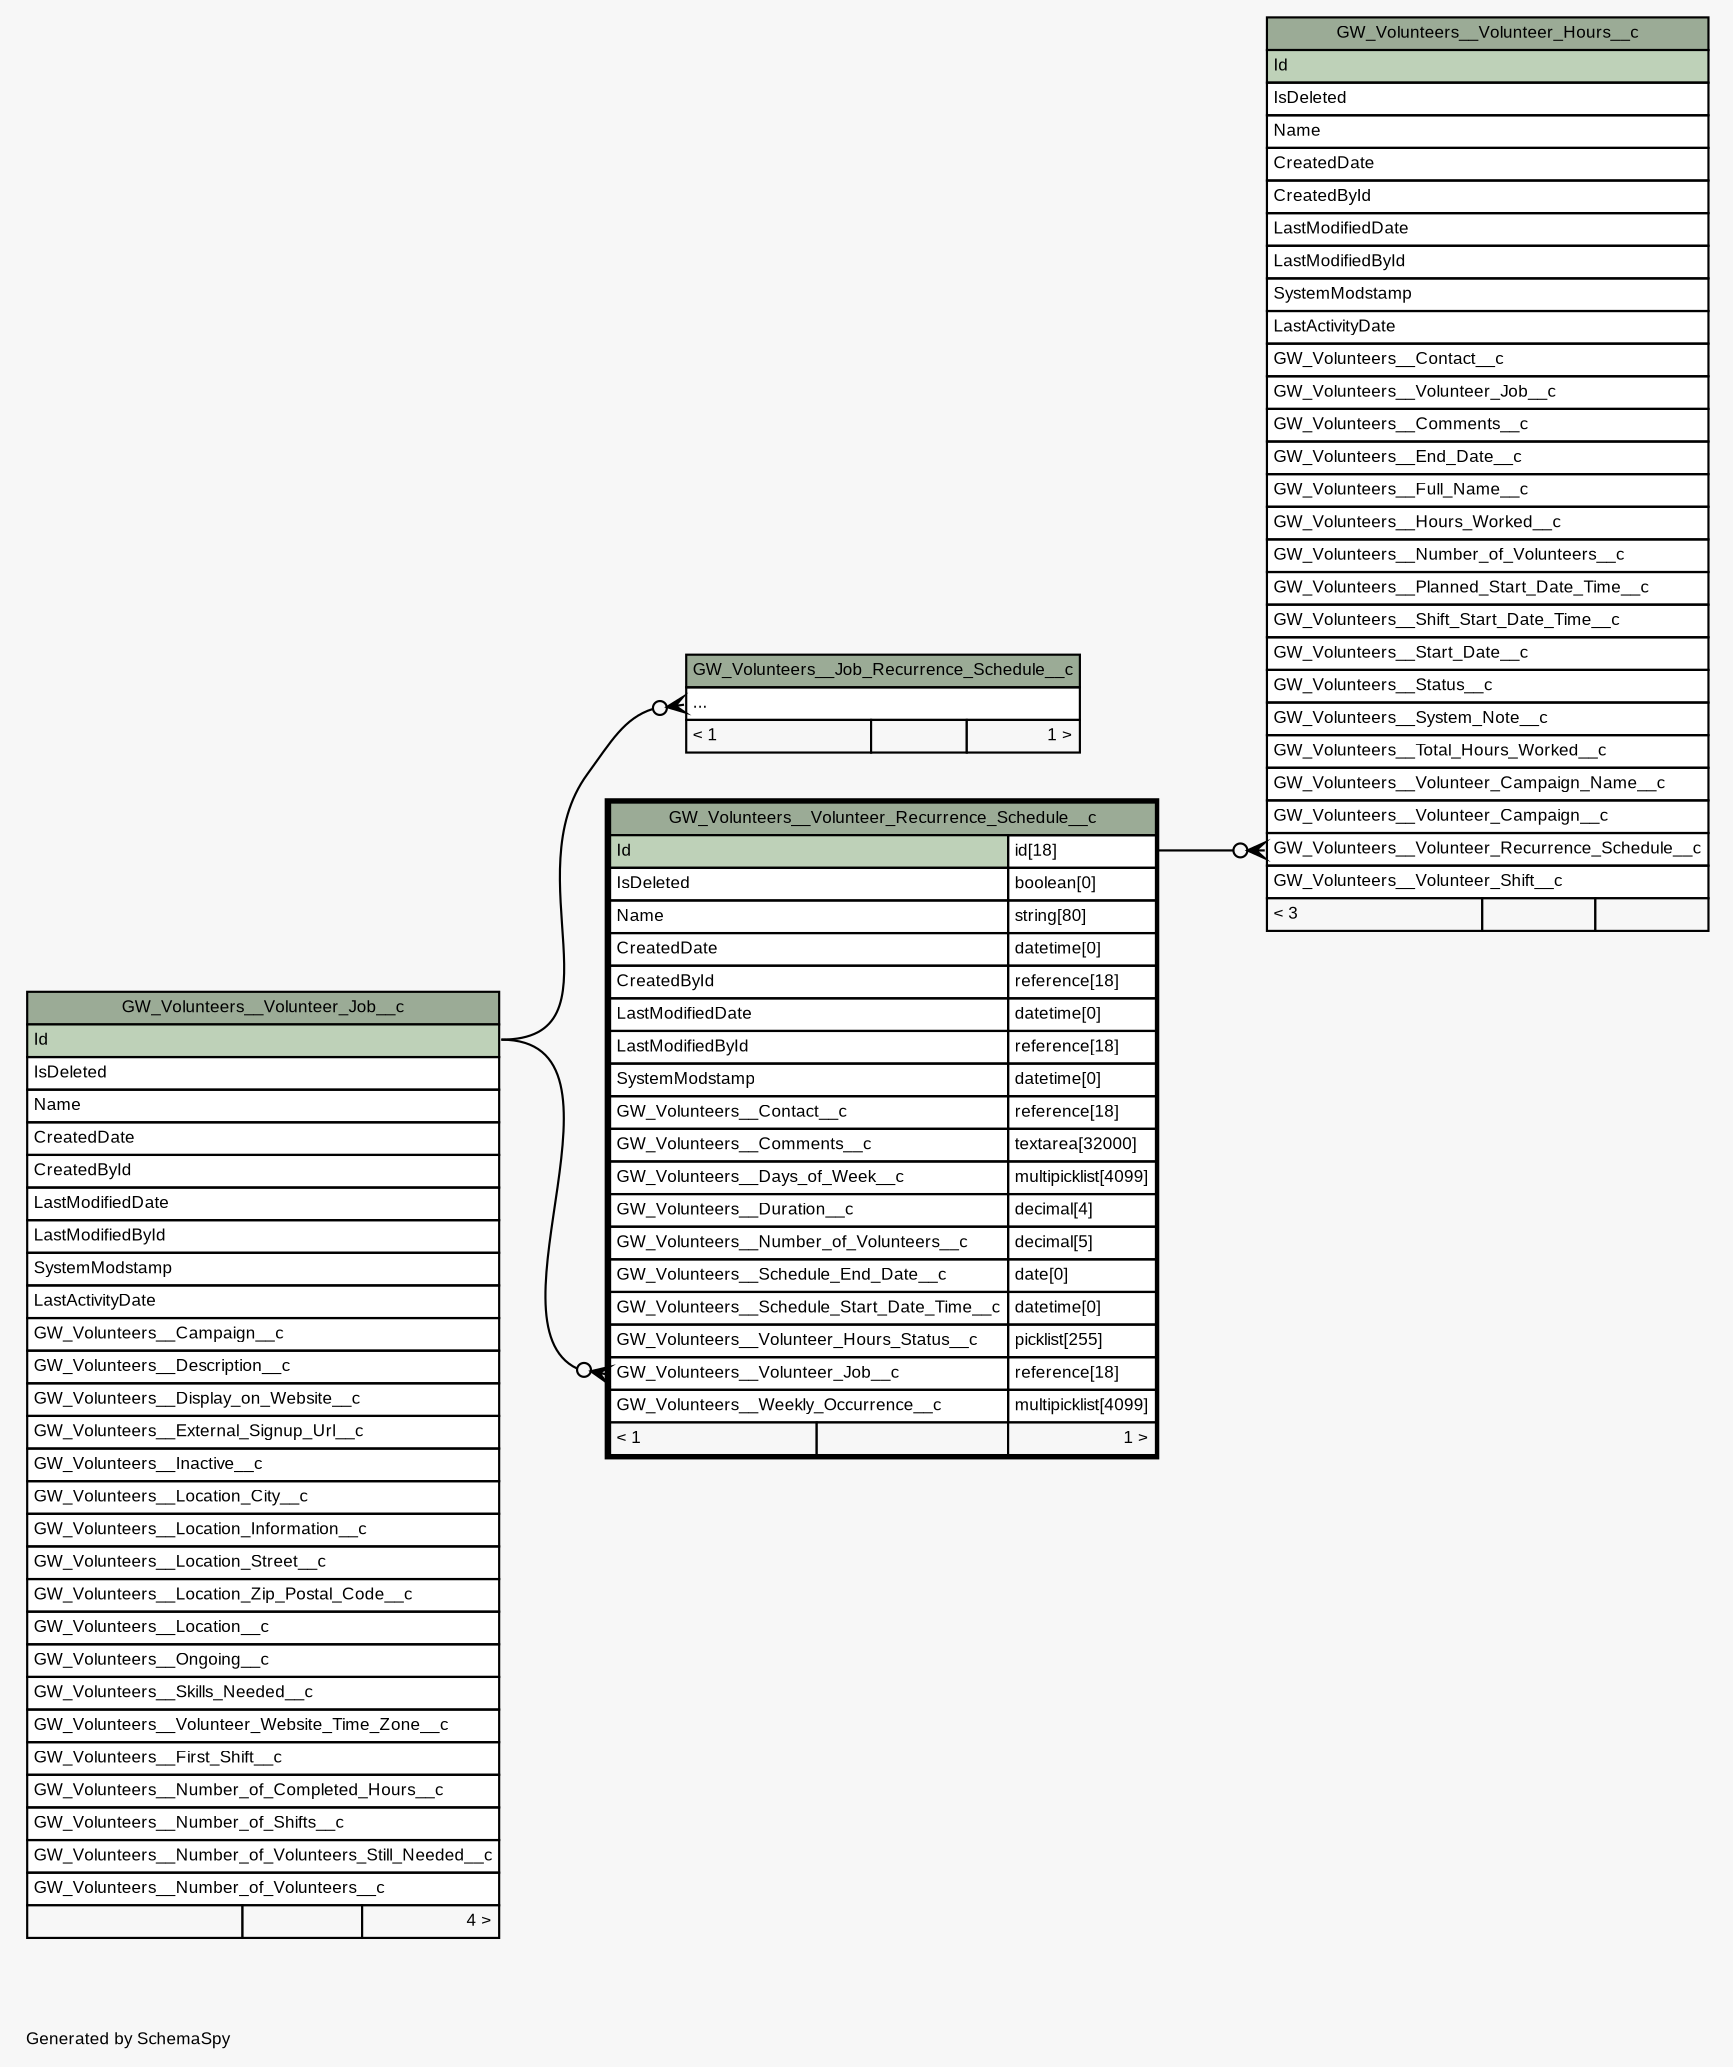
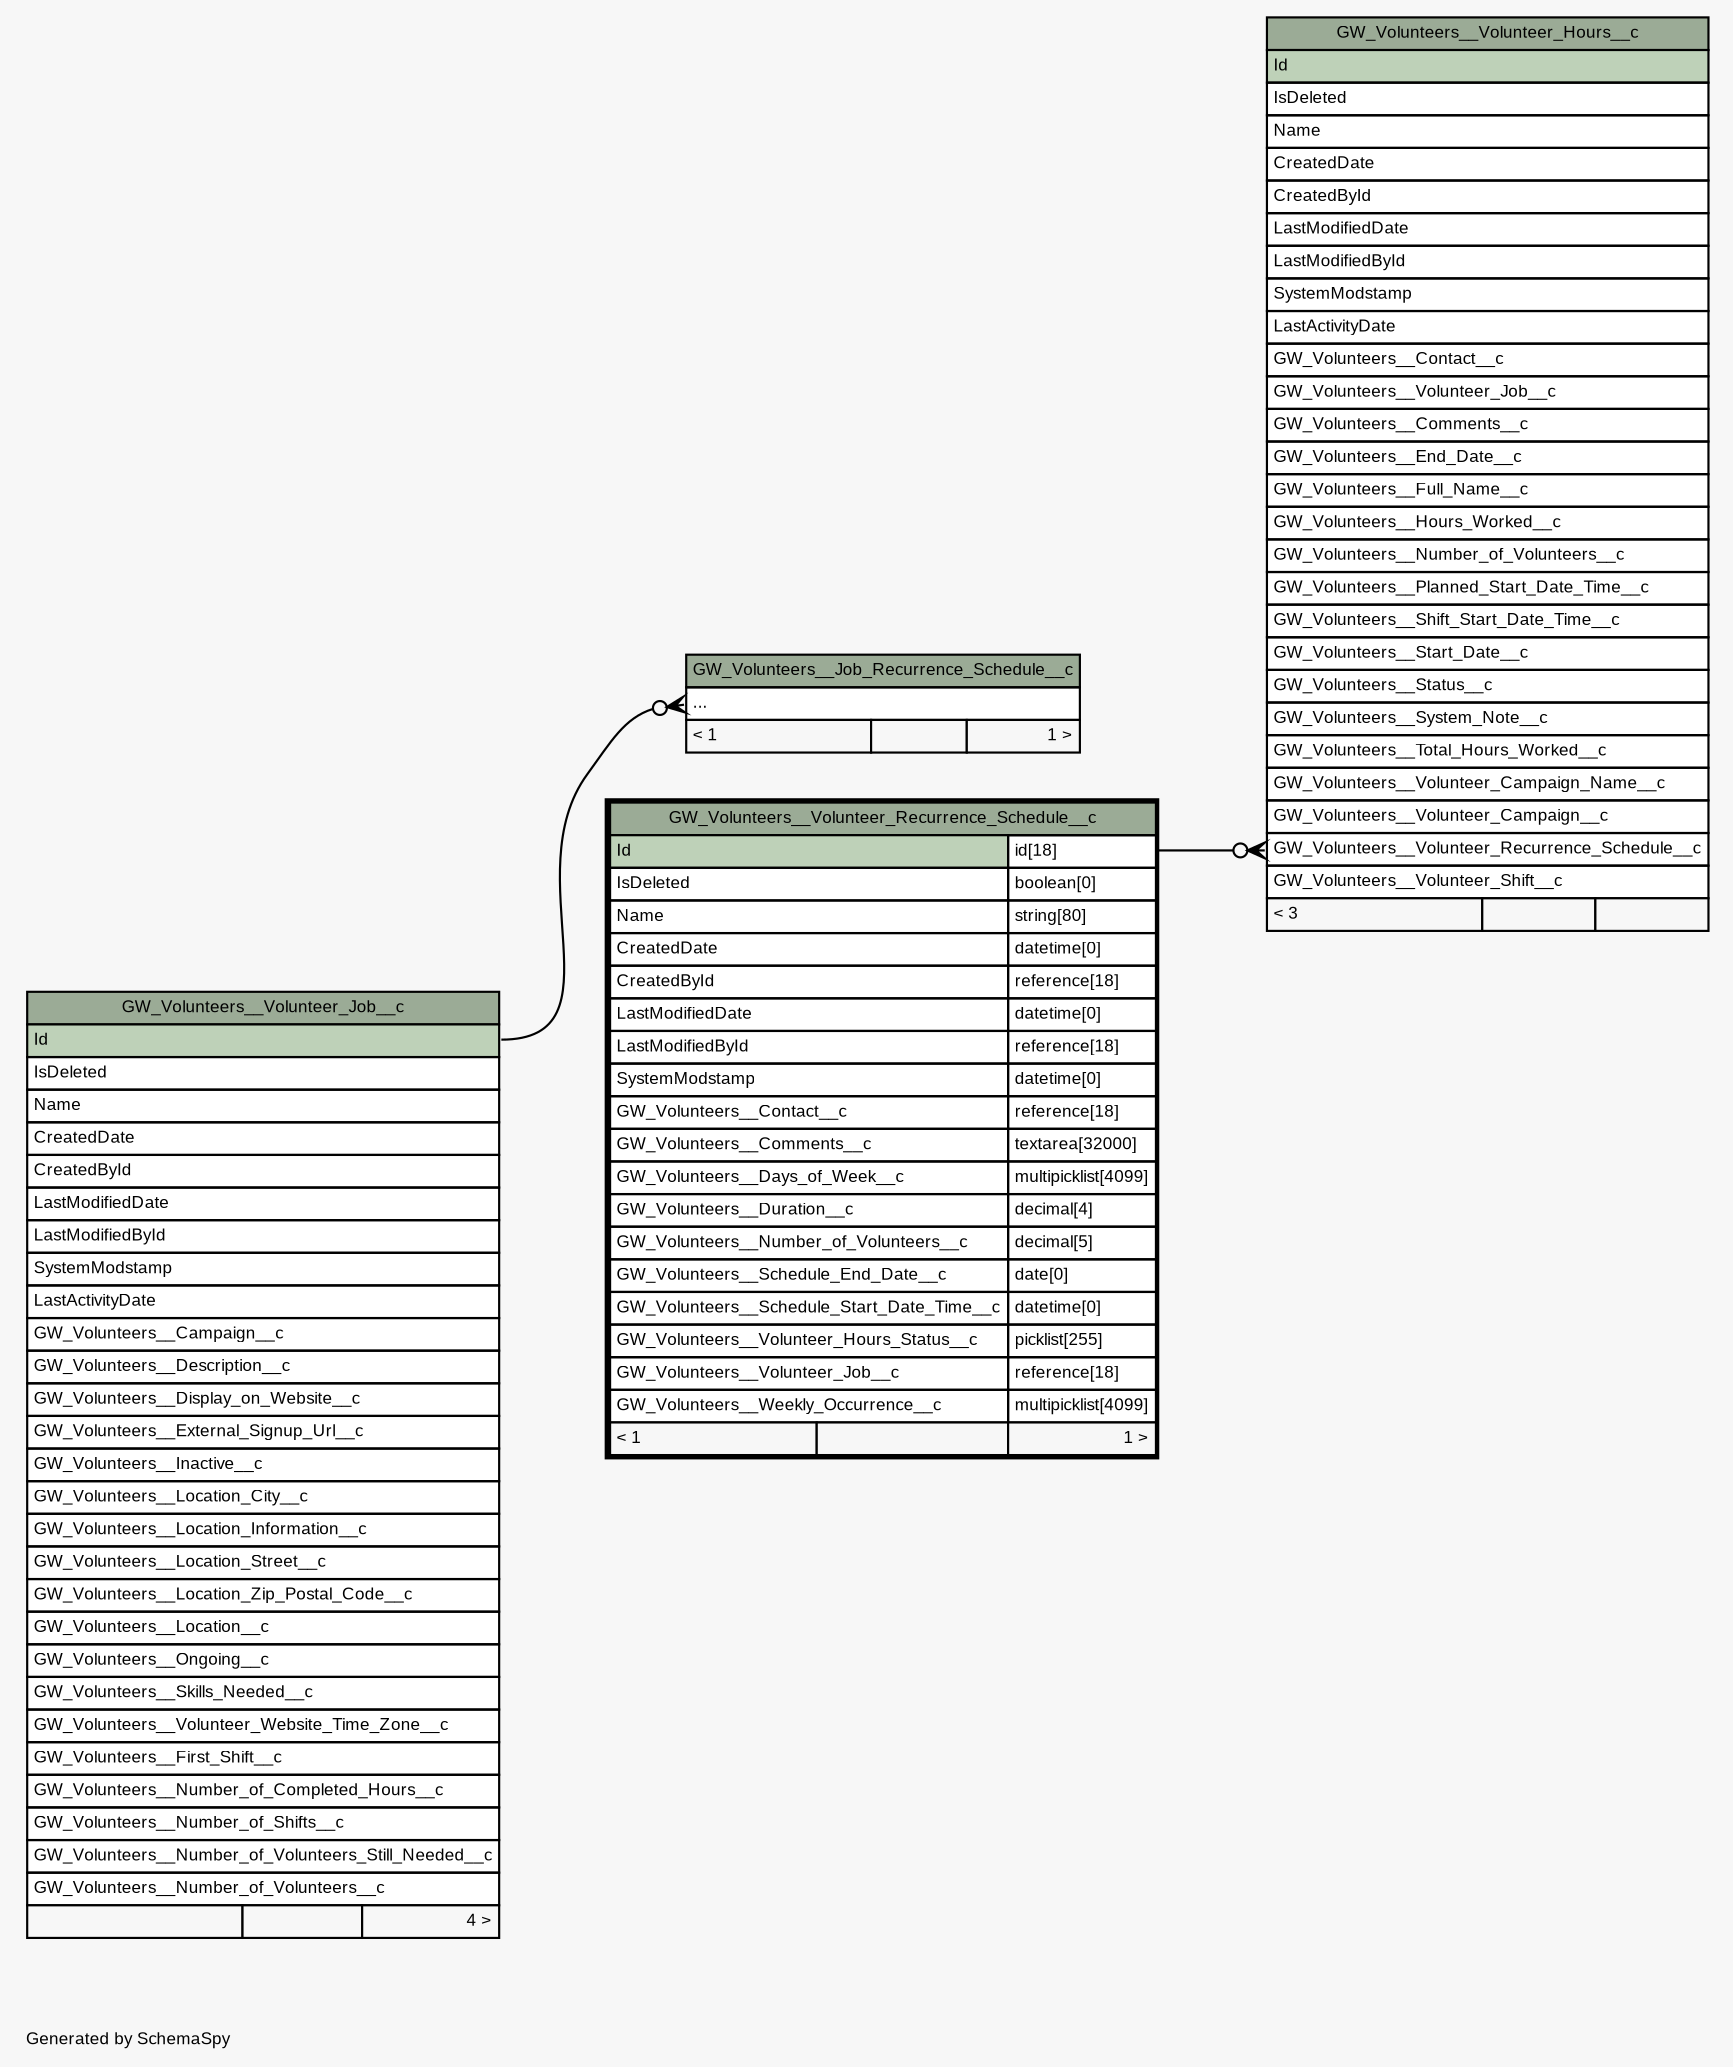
(557, 1192) -> none
